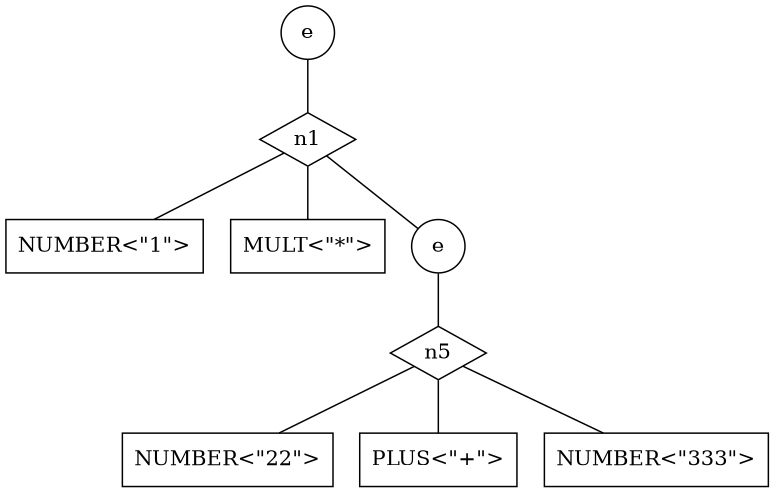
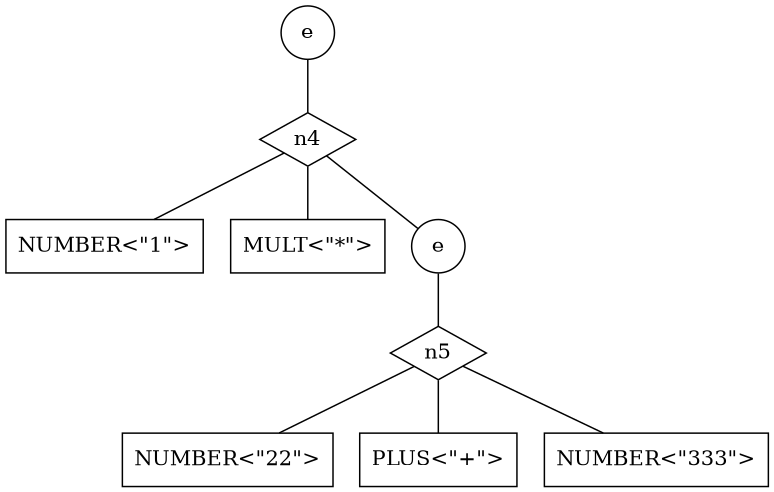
(308, 139) -> (308, 139)
